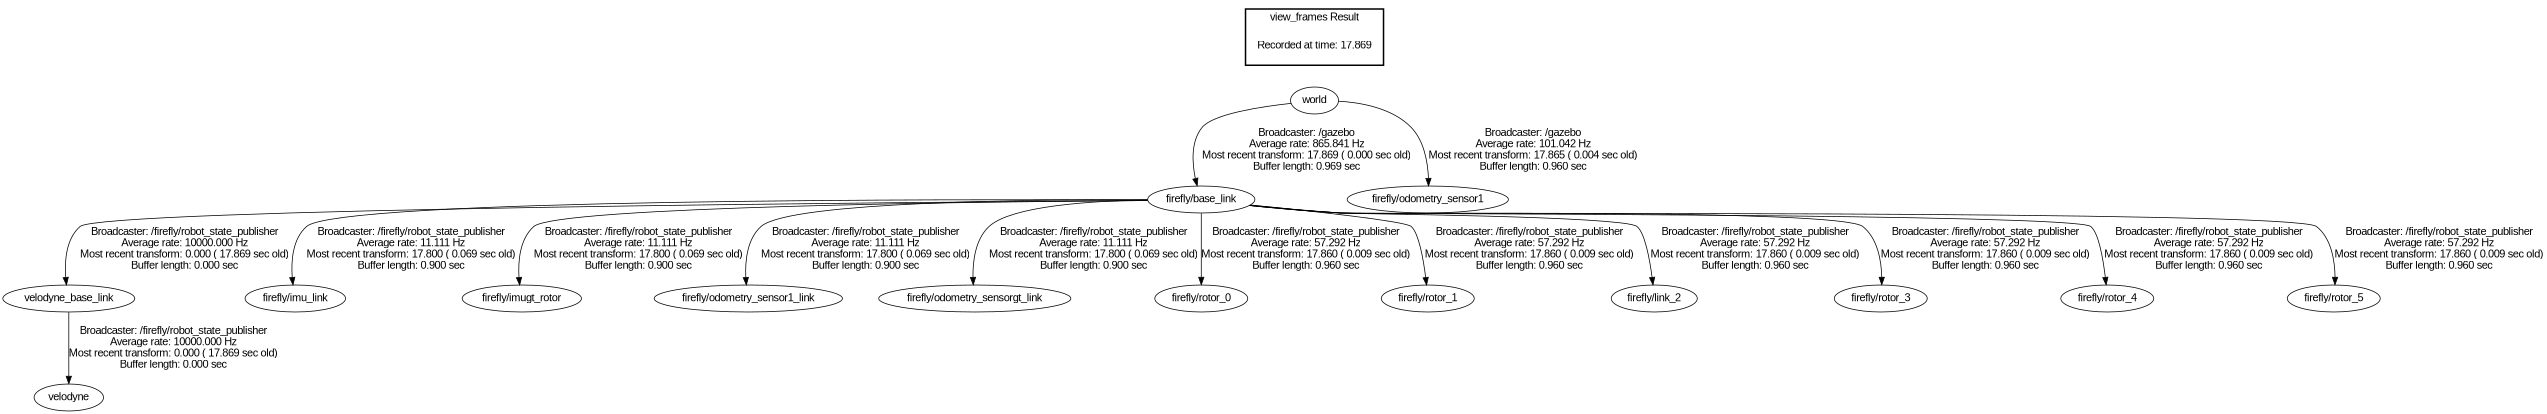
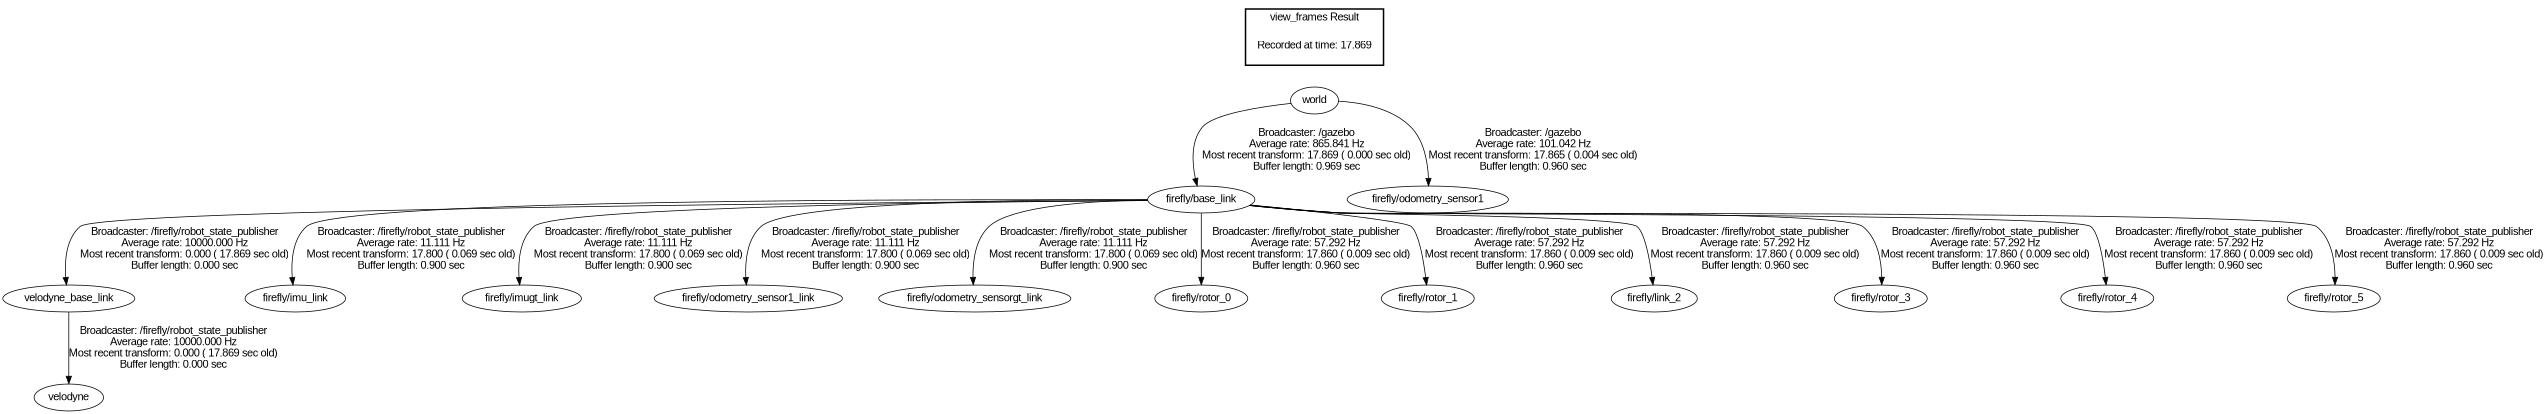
(522, 298) -> (522, 298)
